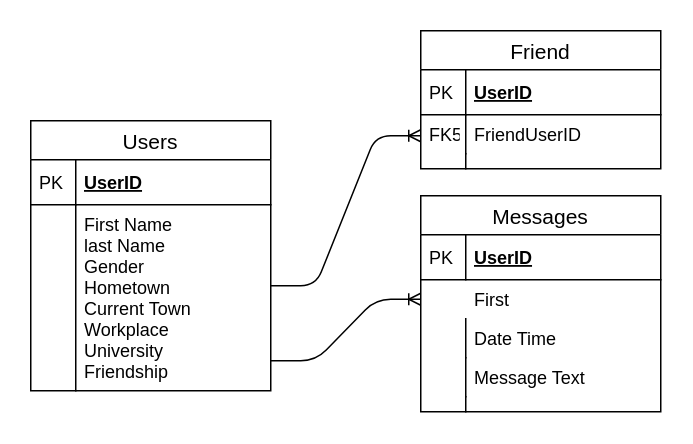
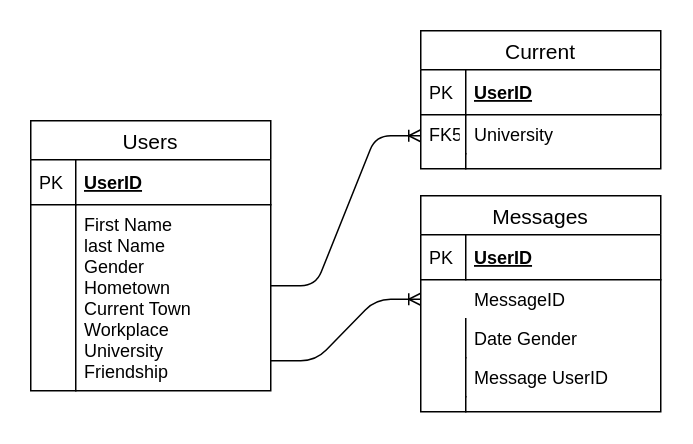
(540, 52) -> (540, 52)
(532, 135) -> (520, 135)
(497, 300) -> (519, 300)
(515, 339) -> (527, 339)
(532, 378) -> (542, 378)
